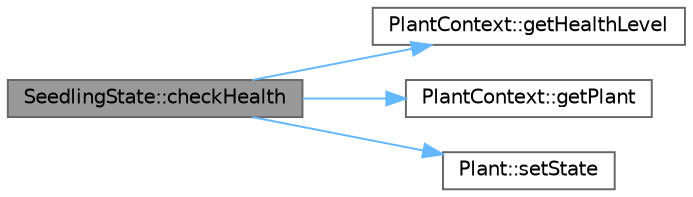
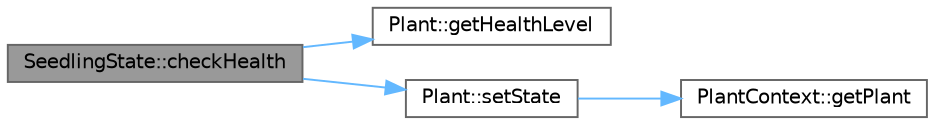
(529, 26) -> (492, 26)
(344, 99) -> (620, 99)
